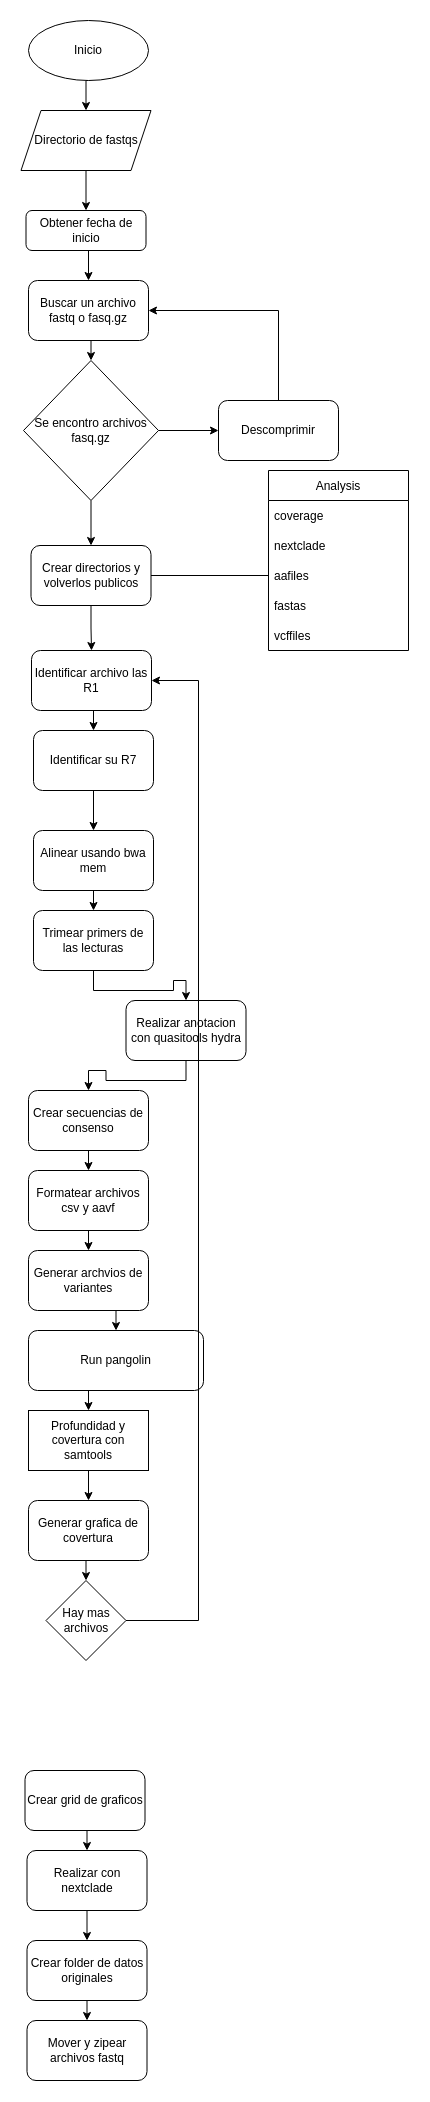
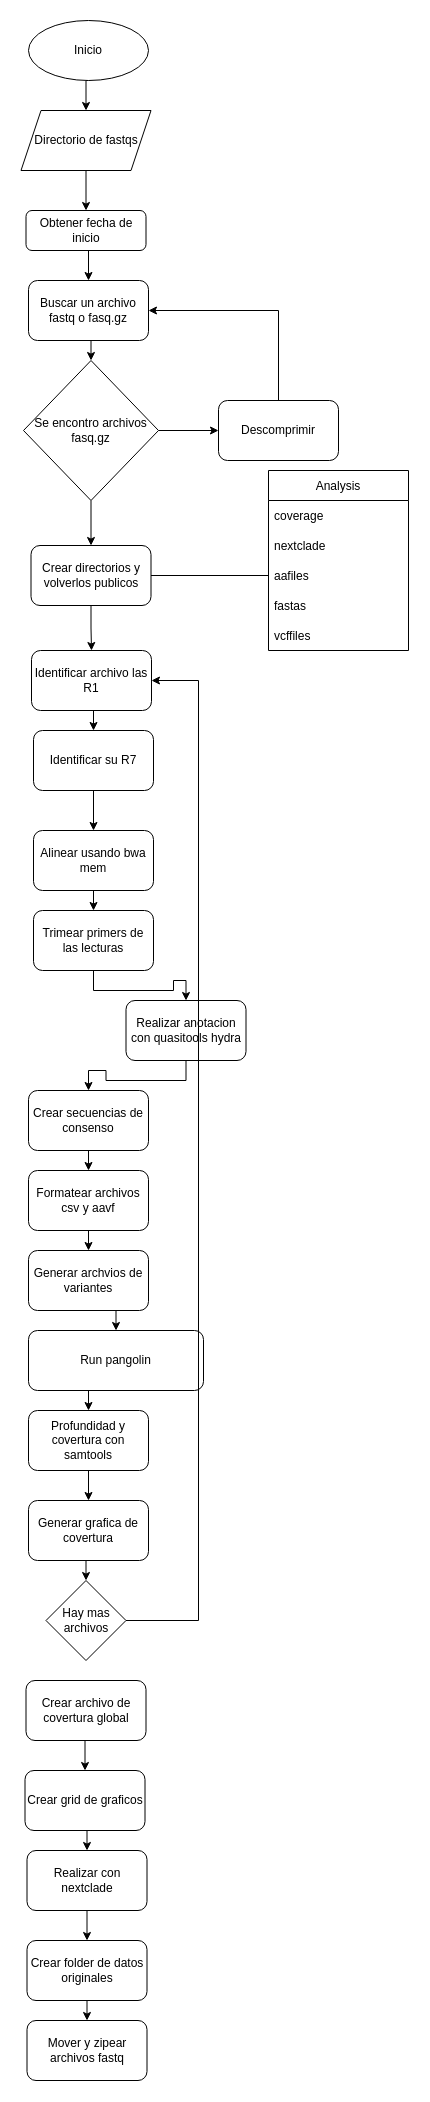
(89, 1441) -> (89, 1441)
none -> (86, 1711)
none -> (85, 1752)
